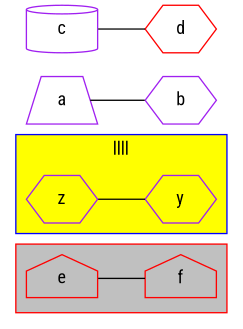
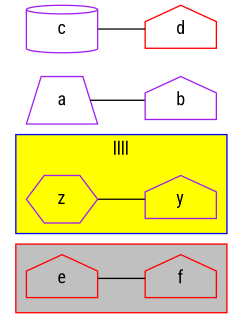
(181, 29) -> (181, 29)
(181, 100) -> (181, 100)
(181, 199) -> (181, 199)
